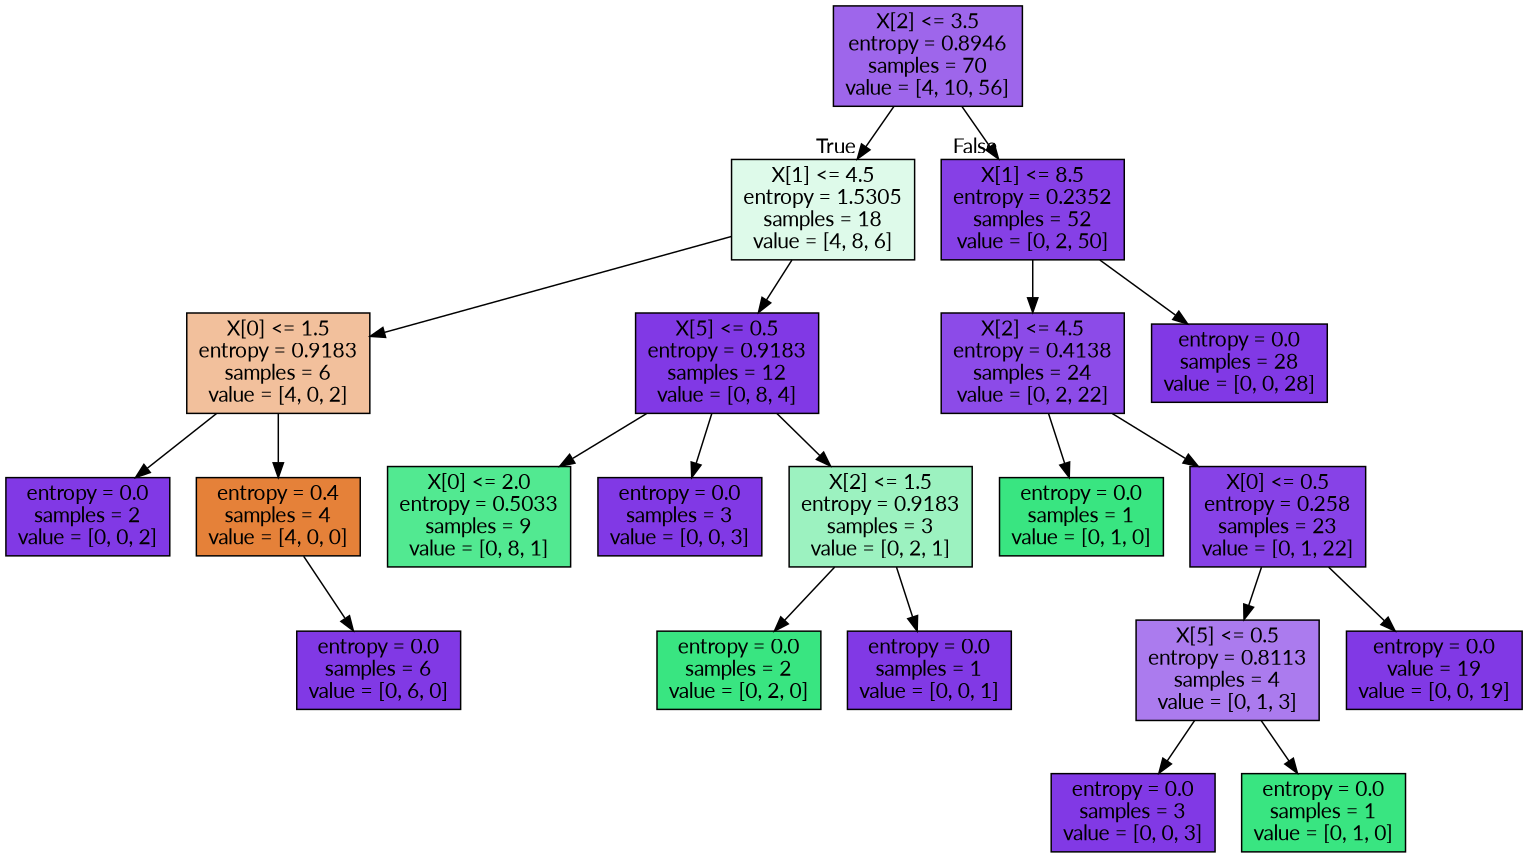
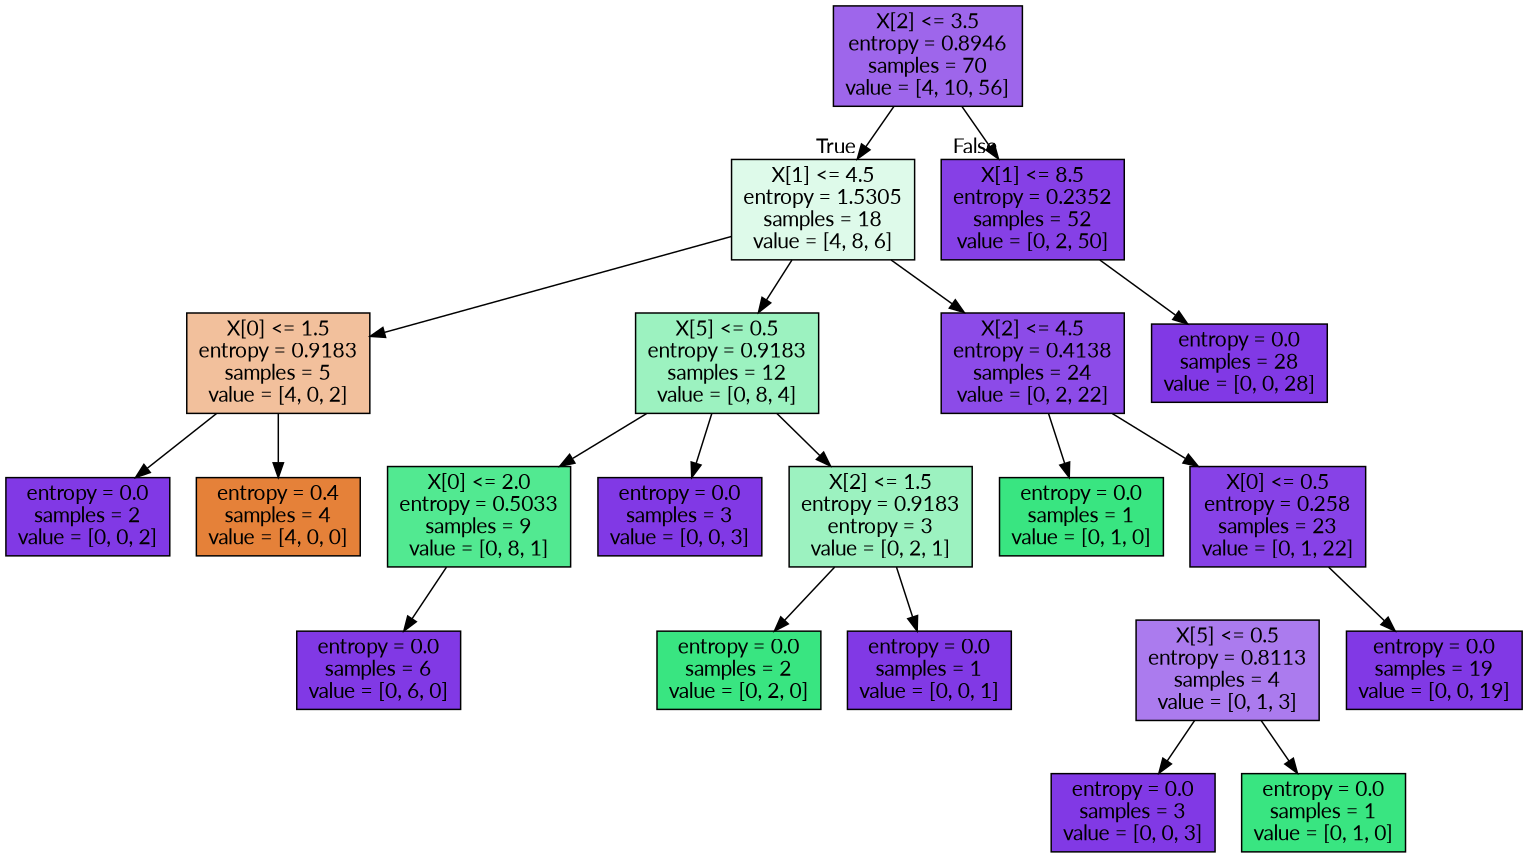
(1033, 279) -> (922, 282)
(278, 363) -> (278, 363)
(727, 363) -> (727, 363)
(881, 517) -> (881, 517)
(1255, 586) -> none
(324, 587) -> (429, 593)
(1434, 670) -> (1434, 670)
